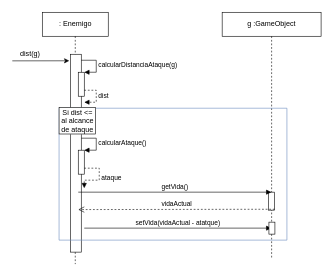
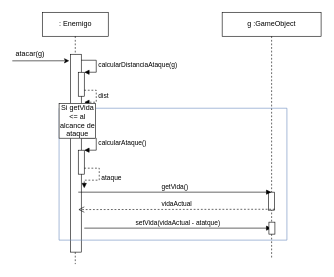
(30, 54) -> (30, 54)
(78, 121) -> (78, 121)
